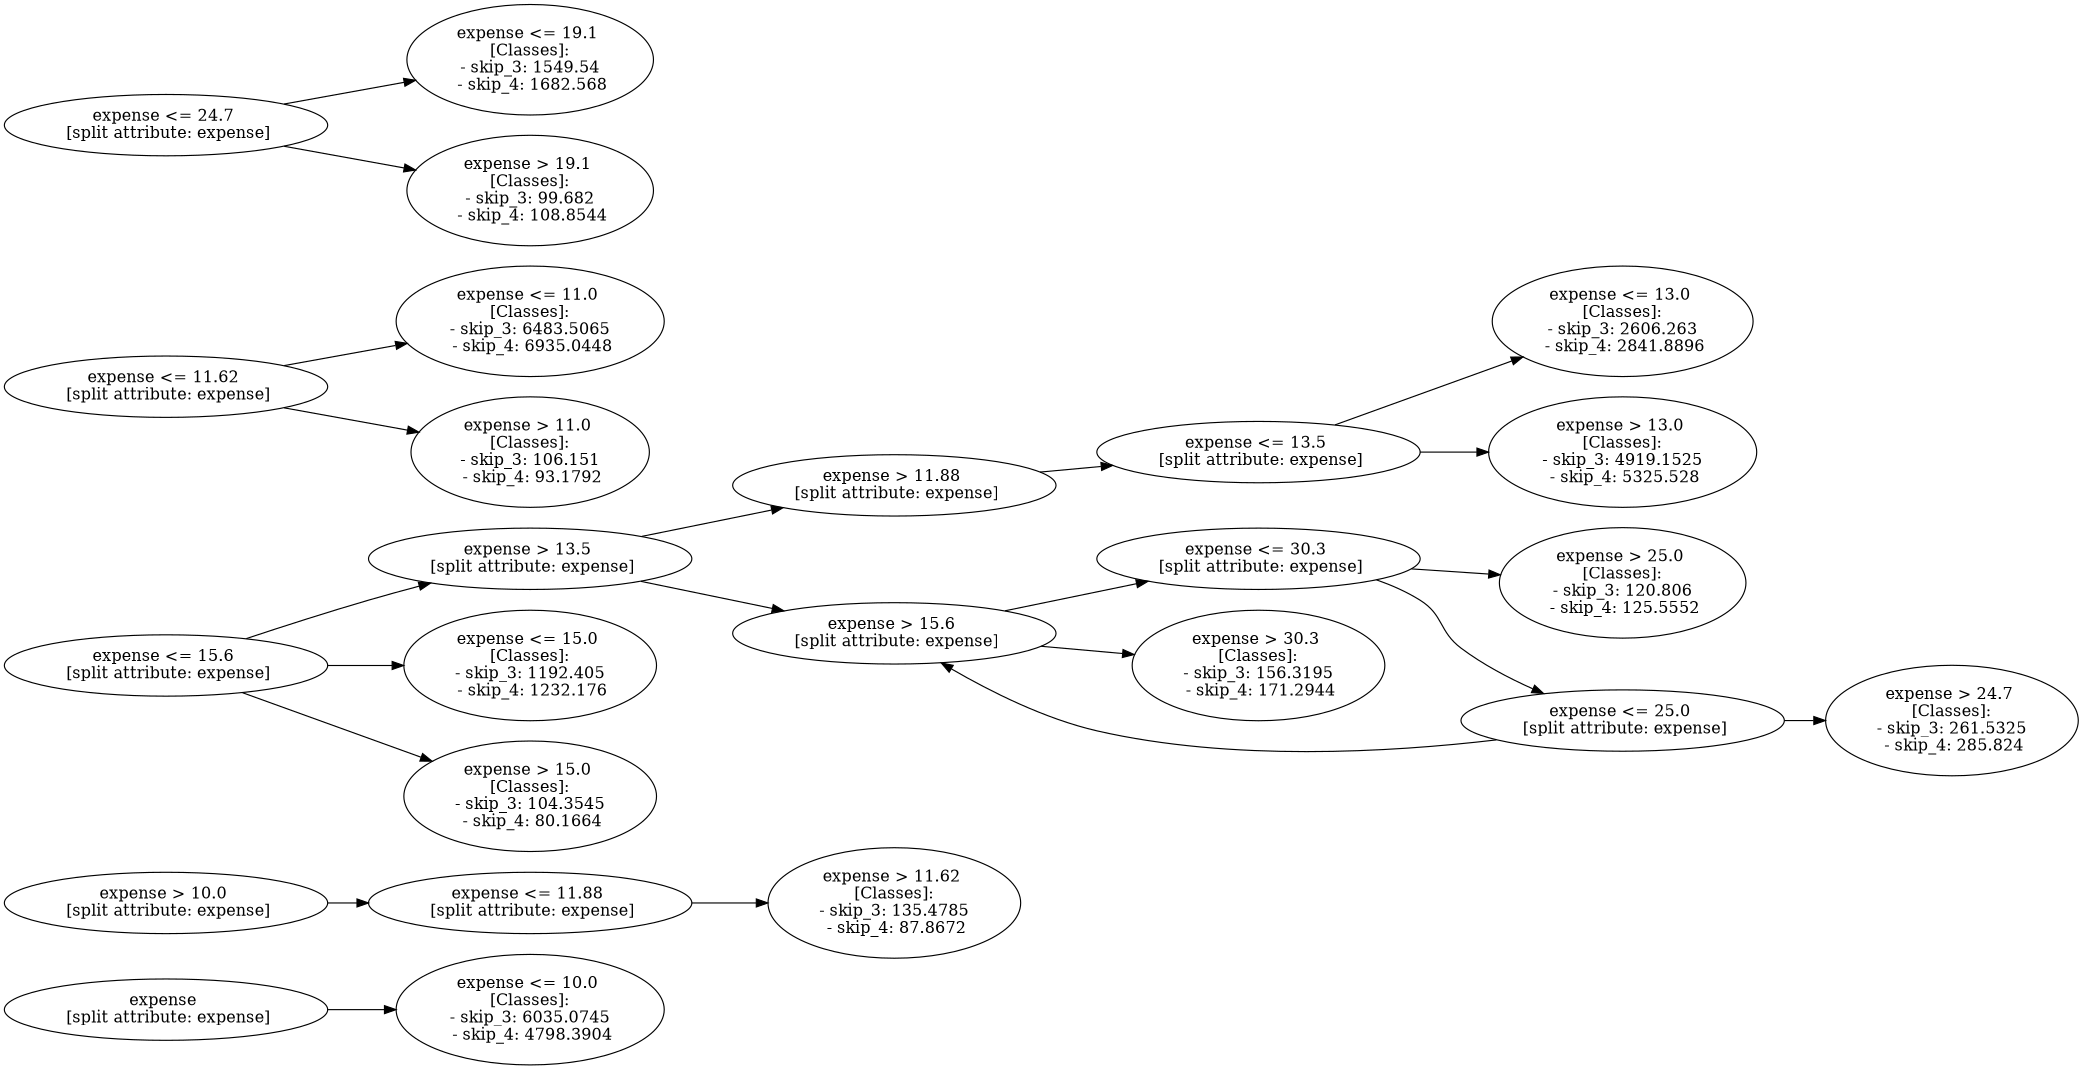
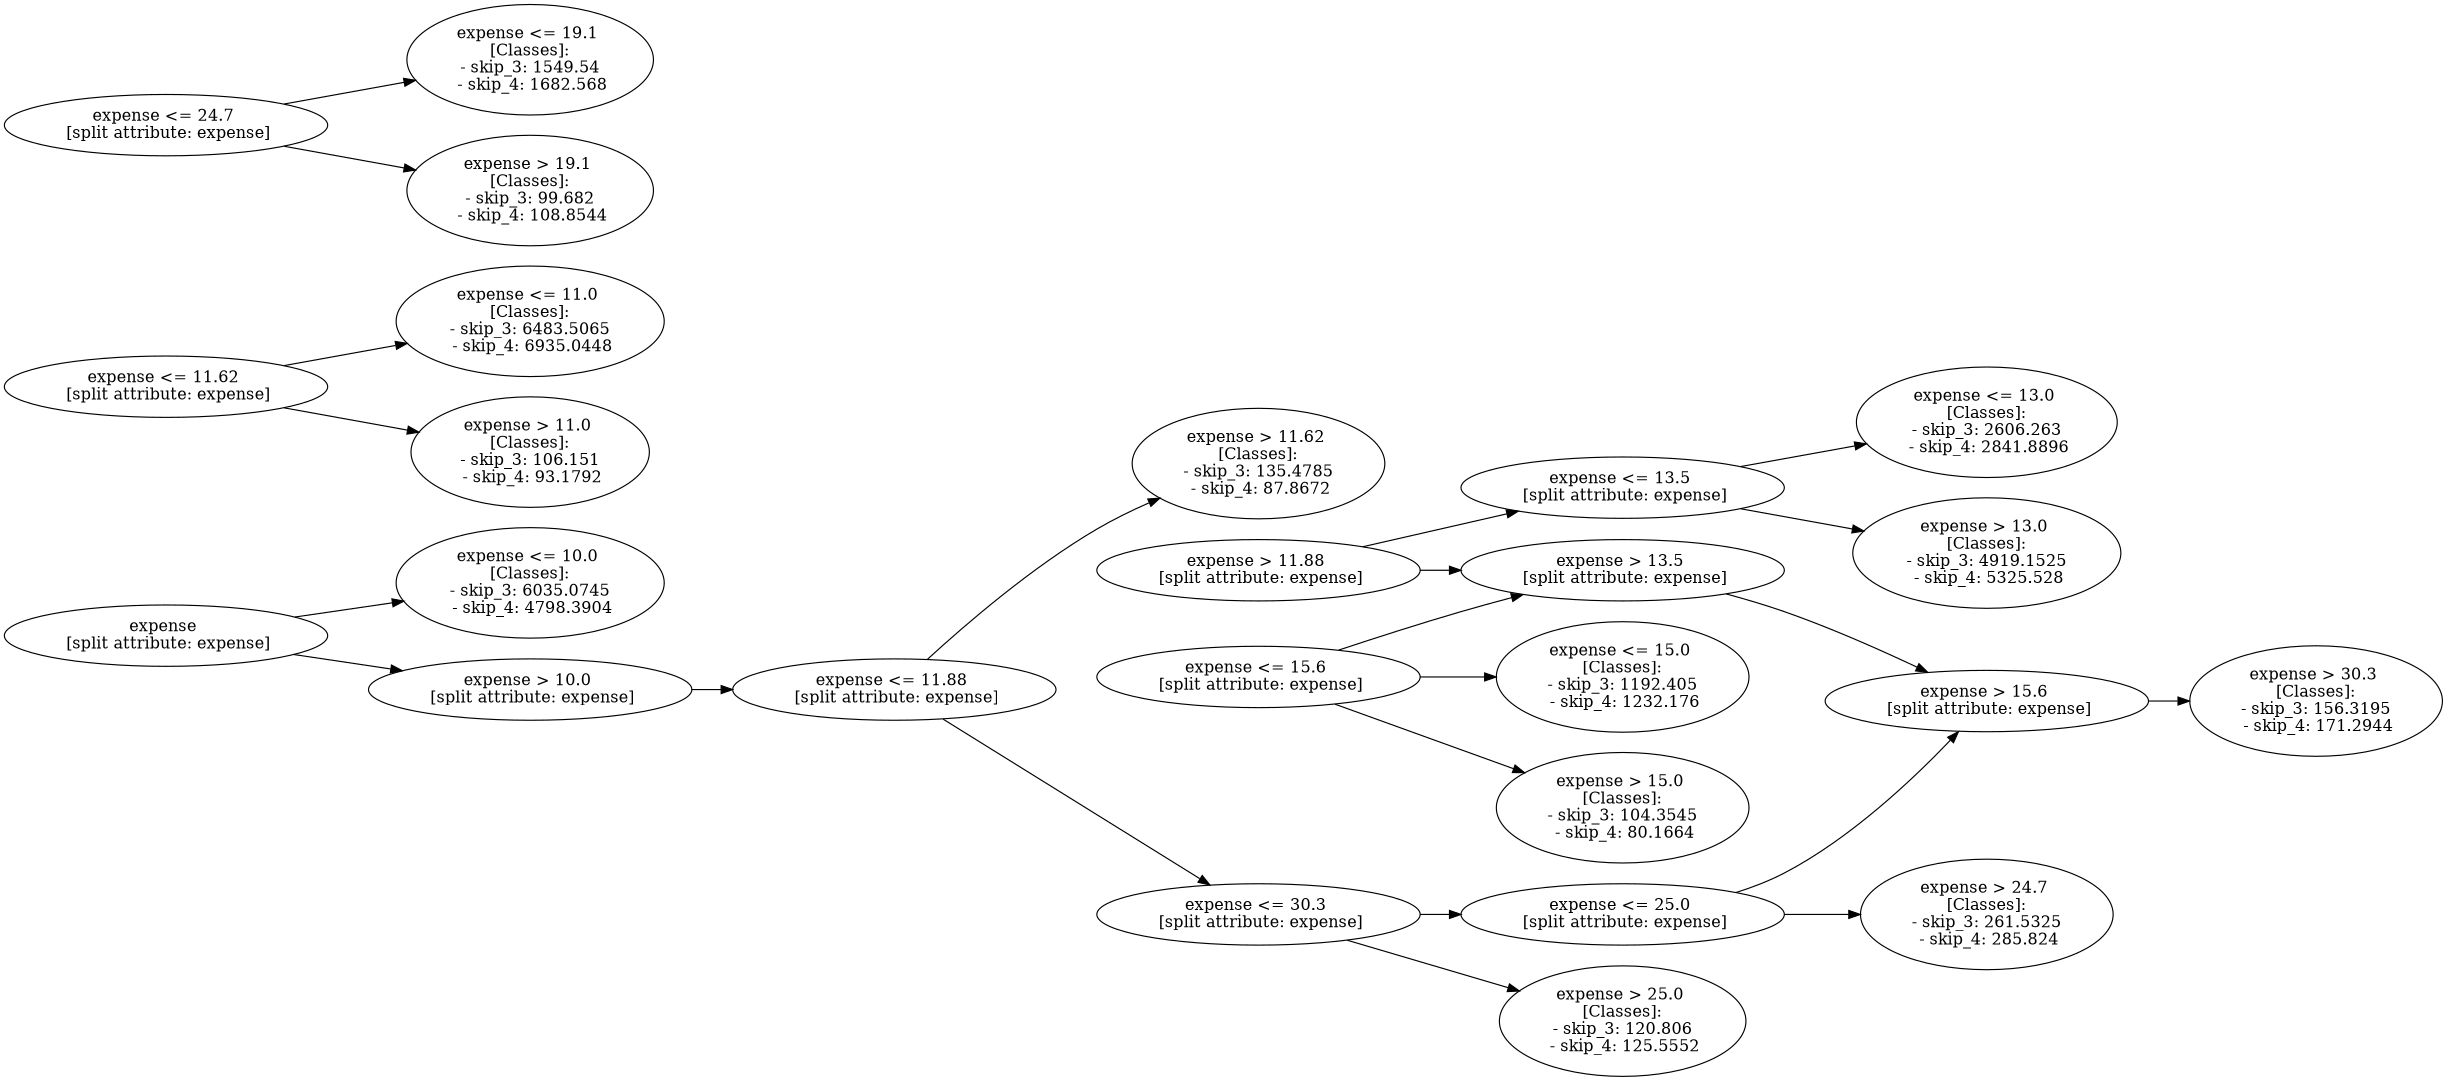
(707, 523) -> (1435, 570)
(1071, 597) -> (1071, 799)
none -> (342, 662)
